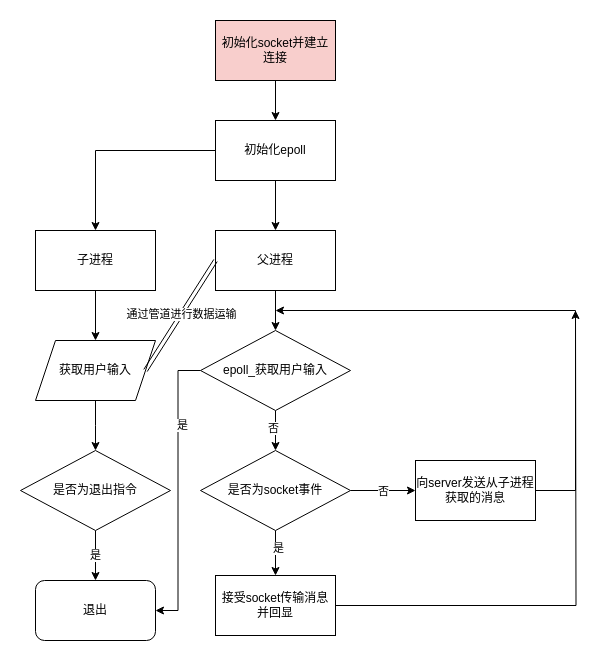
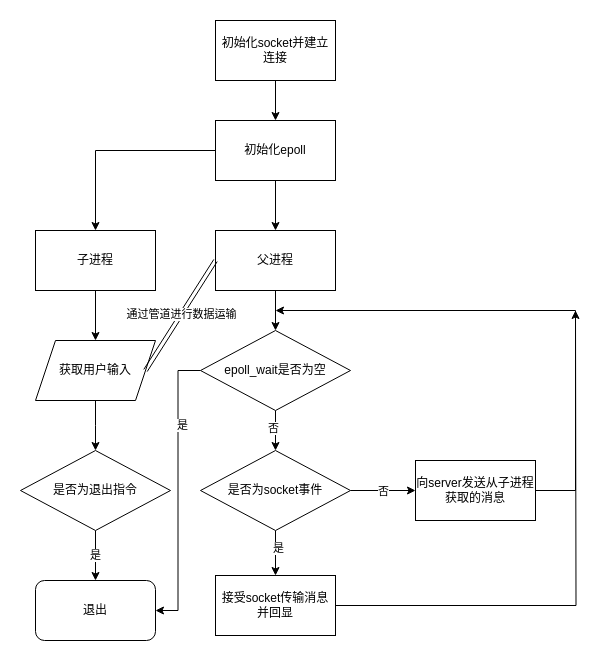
(276, 51) -> (276, 51)
(276, 371) -> (276, 371)
